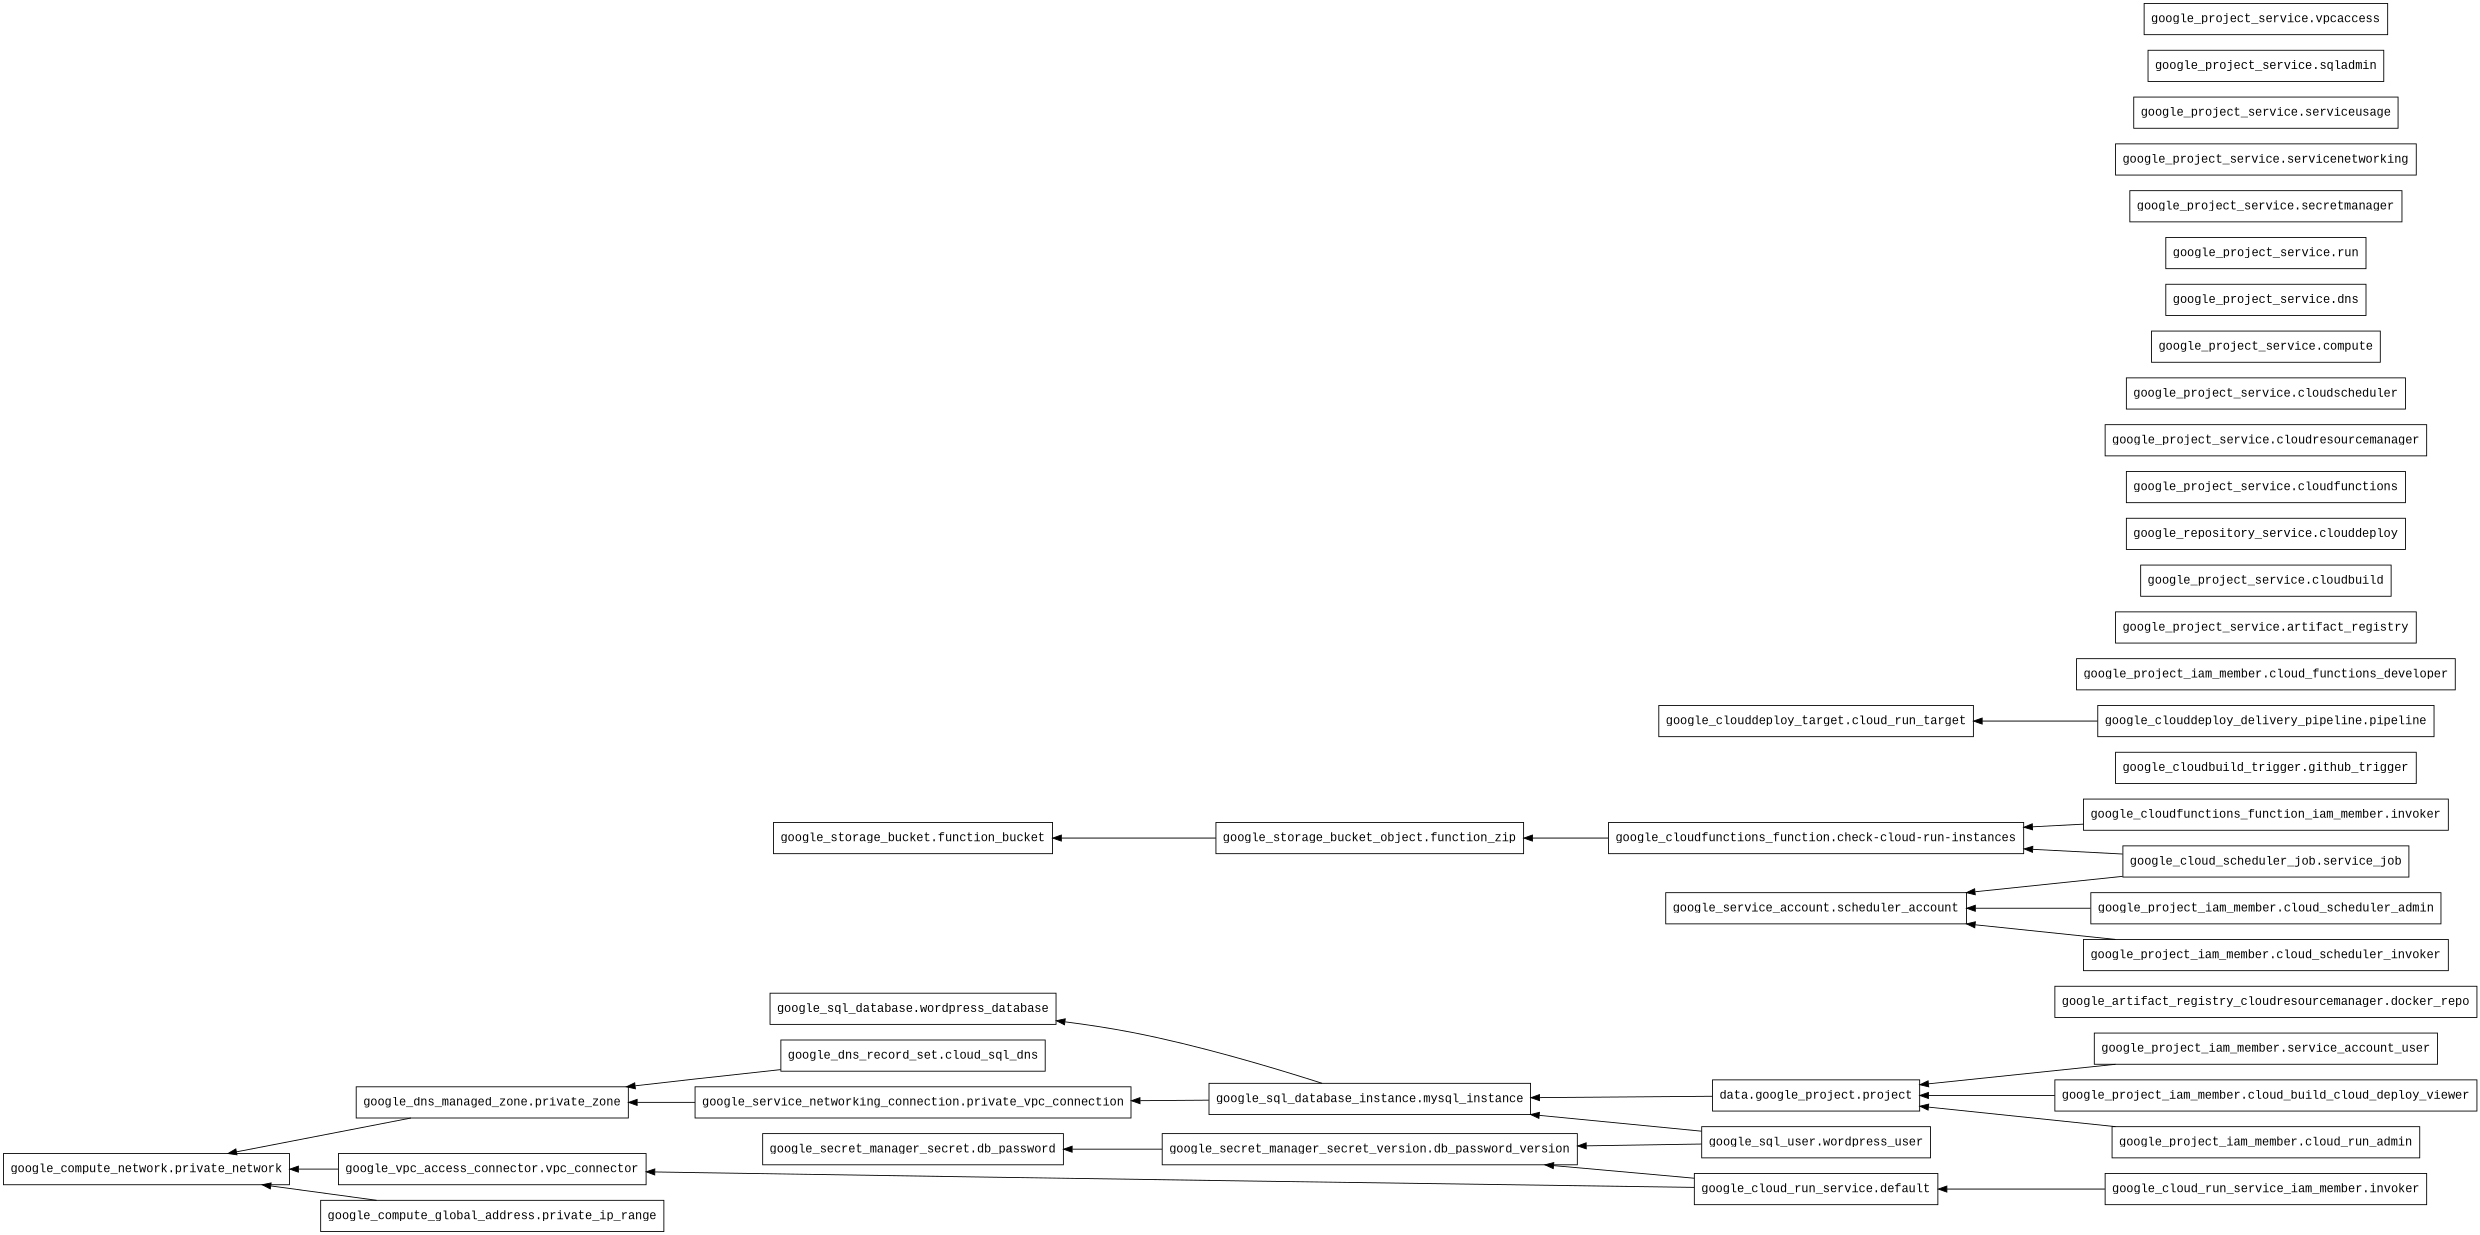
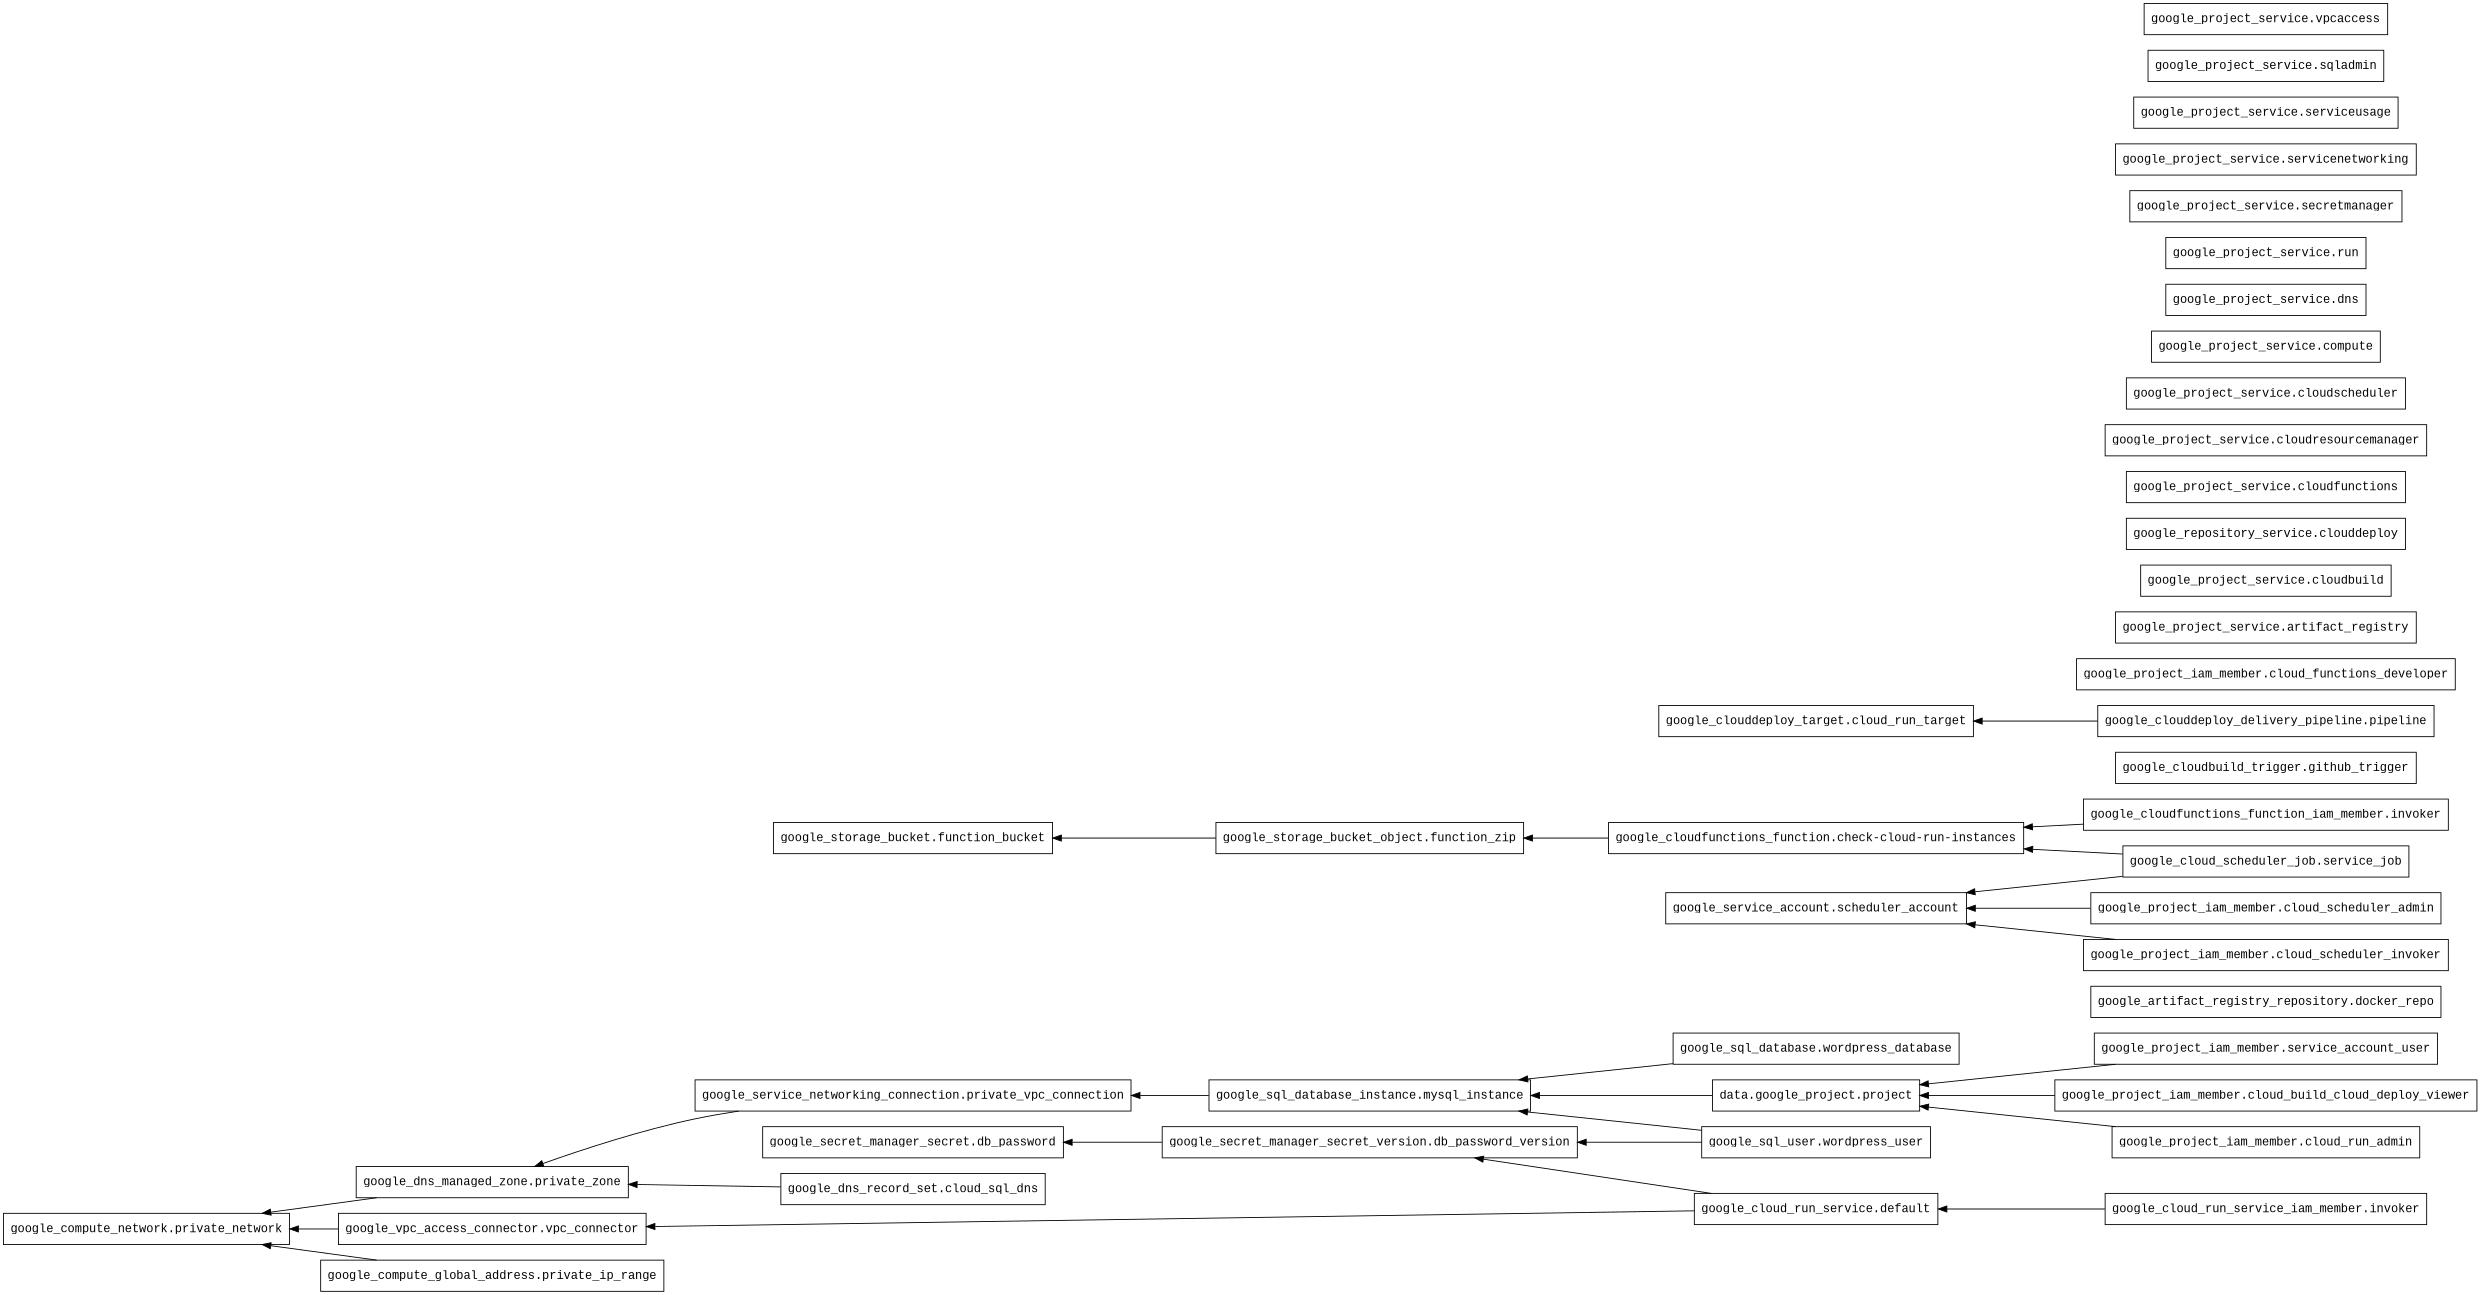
(2266, 1002) -> (2266, 1002)
(1195, 1047) -> (1600, 1071)
